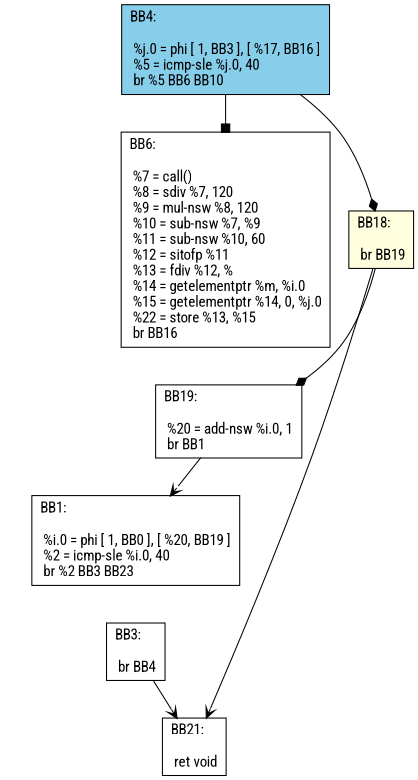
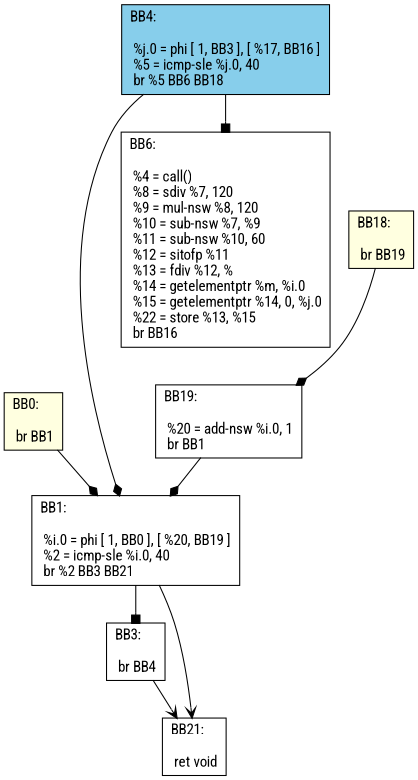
(177, 81) -> (177, 81)
(345, 140) -> (81, 283)
(161, 177) -> (161, 177)
none -> (33, 421)
(190, 472) -> (190, 472)
(299, 491) -> (180, 645)
(87, 572) -> (87, 572)
none -> (136, 599)
